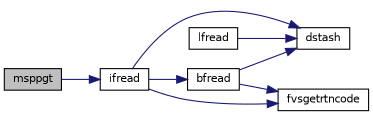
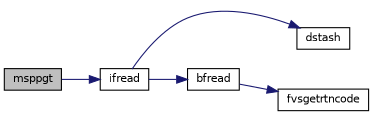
(213, 38) -> none
(263, 61) -> none
(207, 102) -> none
